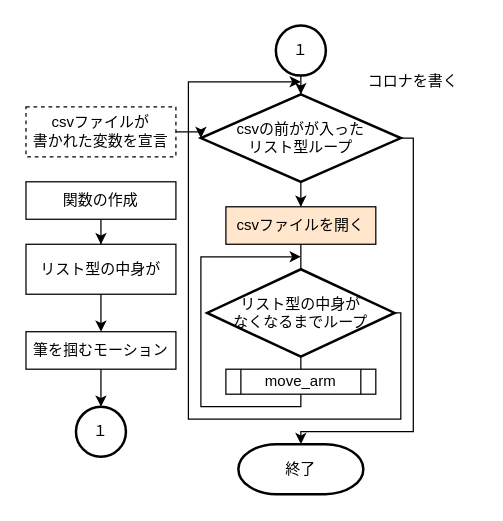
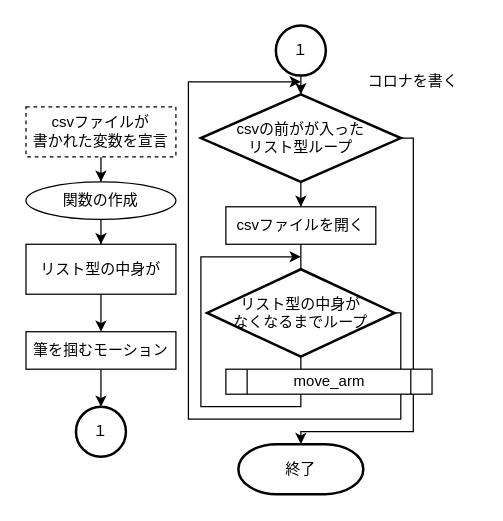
(190, 132) -> (101, 174)
(101, 201) -> (101, 201)
(301, 226) -> (301, 226)
(301, 382) -> (329, 382)
